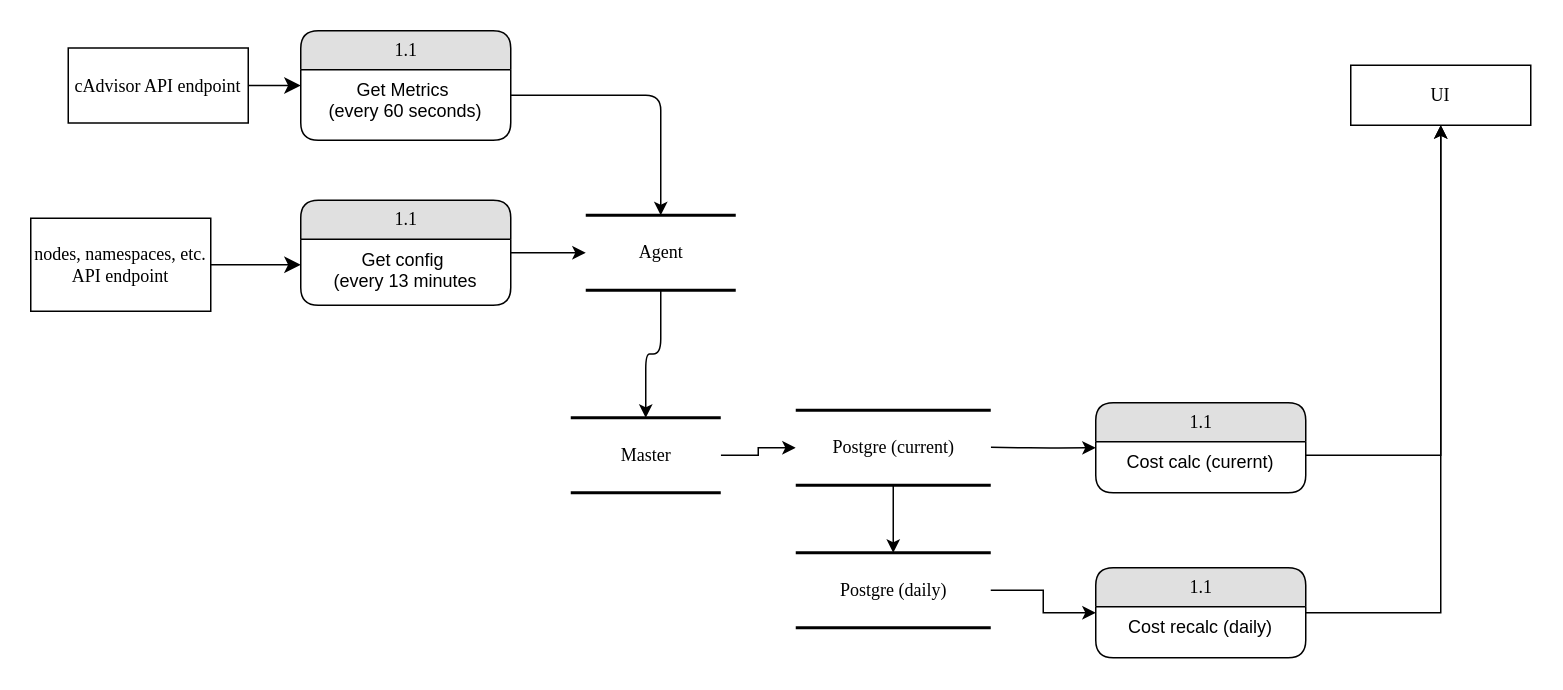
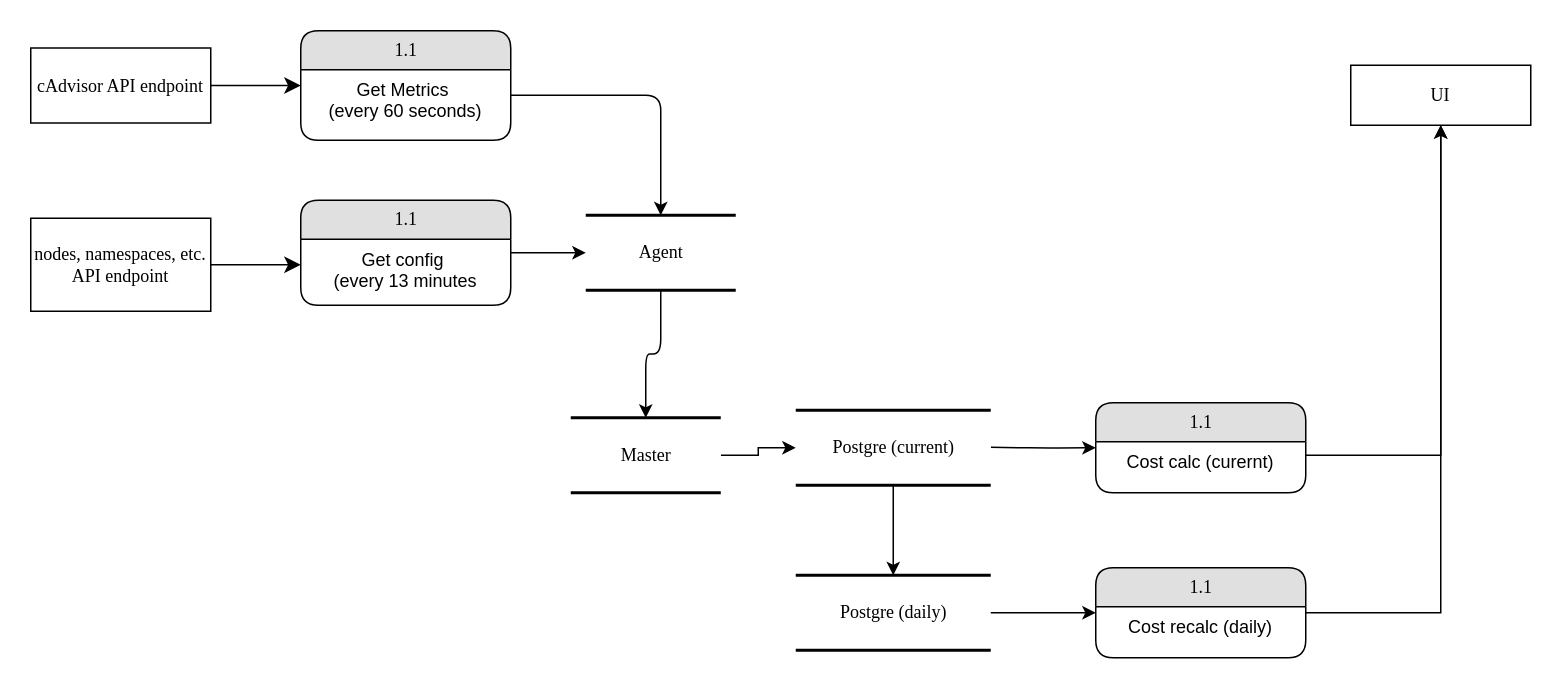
(158, 86) -> (121, 86)
(893, 590) -> (893, 613)
